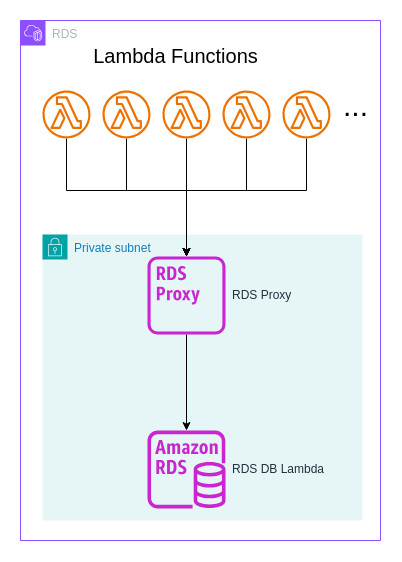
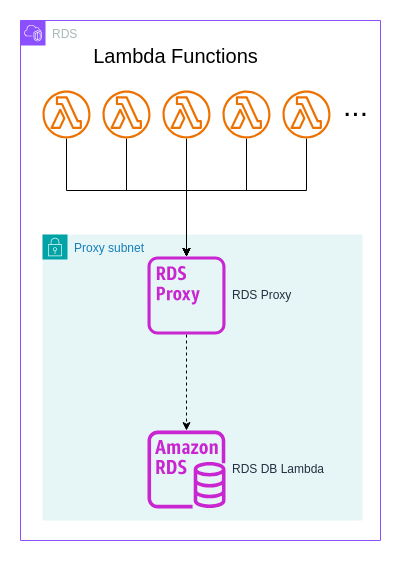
(118, 249) -> (113, 249)
(187, 380) -> (187, 380)
